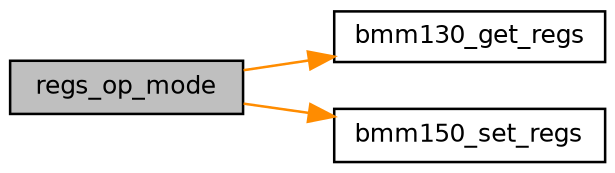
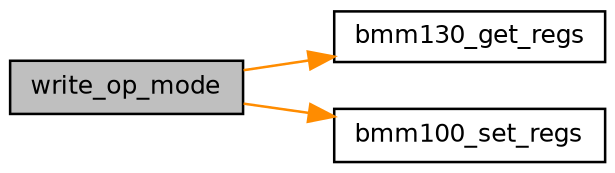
(127, 87) -> (127, 87)
(470, 135) -> (470, 135)
